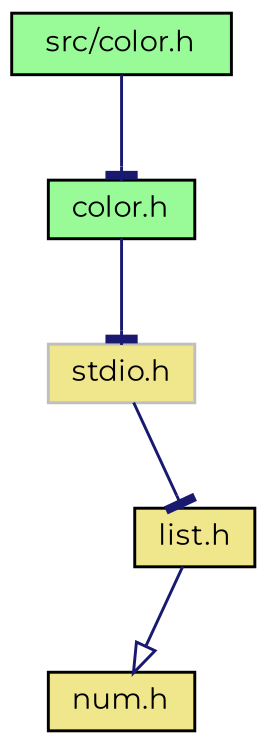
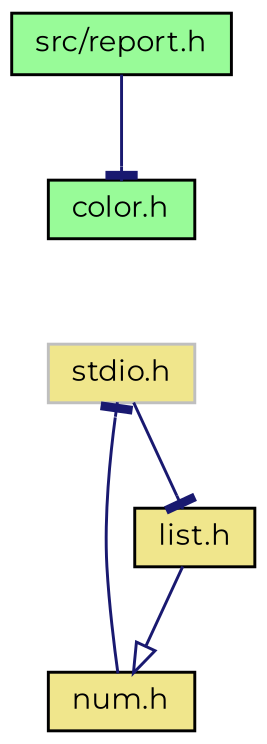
(122, 44) -> (122, 44)
(122, 284) -> (106, 545)
